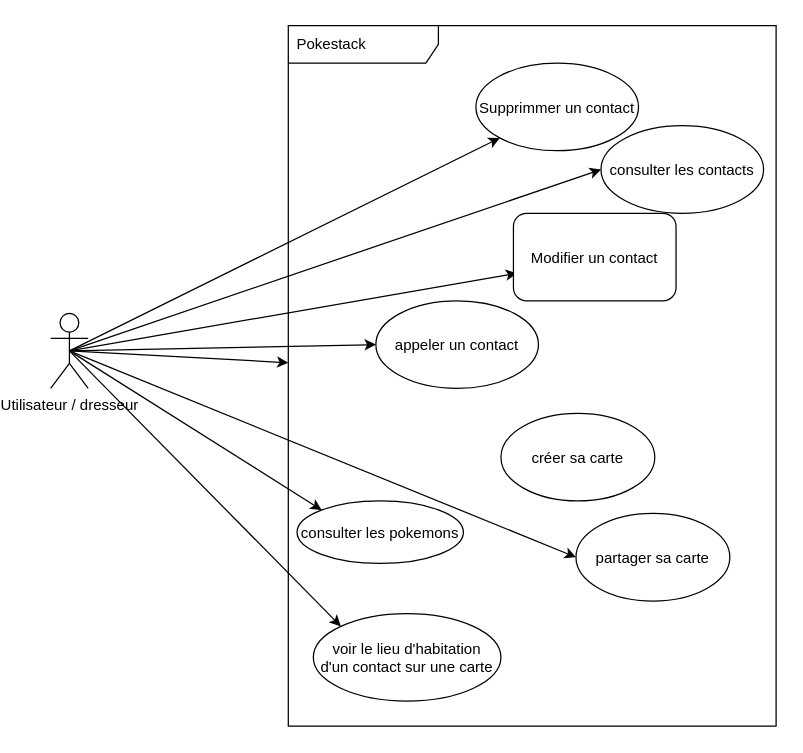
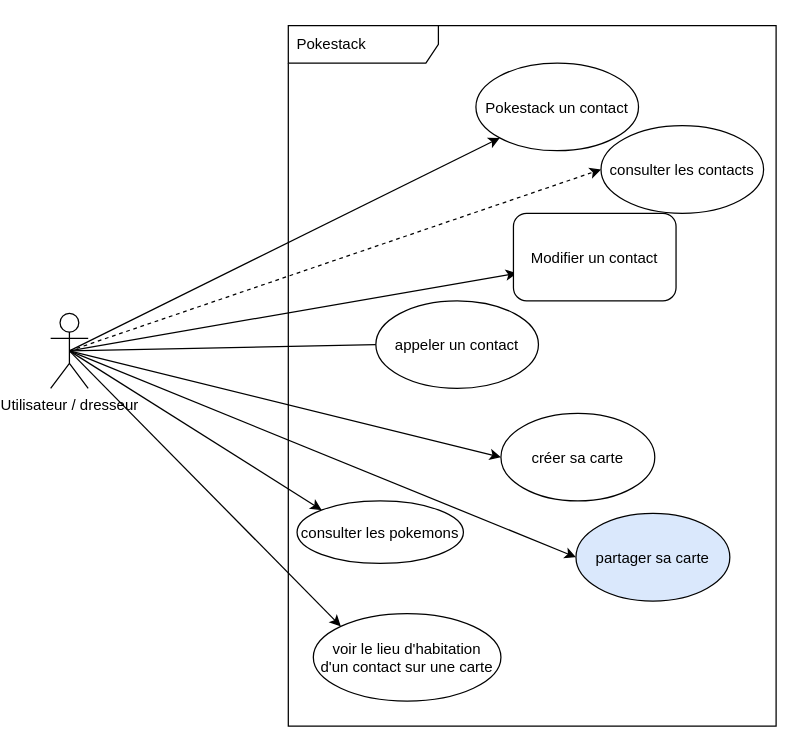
(556, 108) -> (556, 108)
(339, 259) -> (339, 259)
(366, 345) -> (369, 345)
(183, 357) -> (285, 404)
(653, 557) -> (653, 557)
